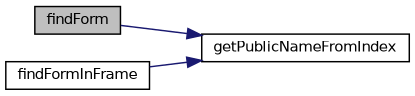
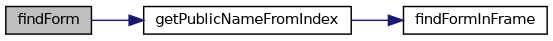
(168, 65) -> (370, 20)
